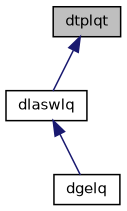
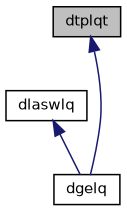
(63, 71) -> (101, 114)
